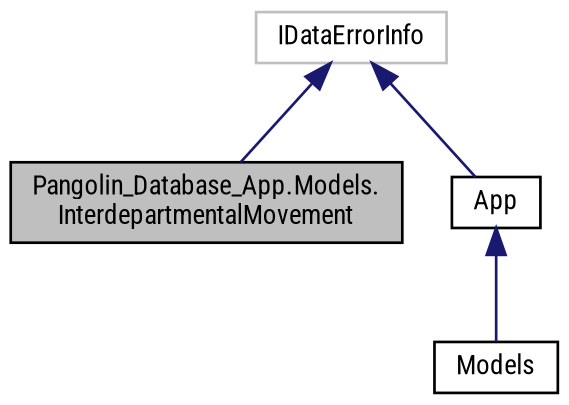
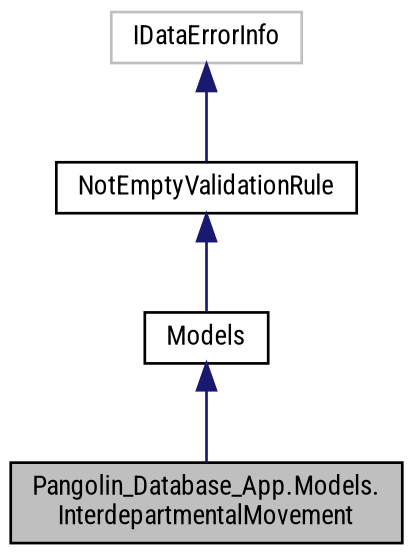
(276, 123) -> (207, 427)
(496, 202) -> (207, 188)
